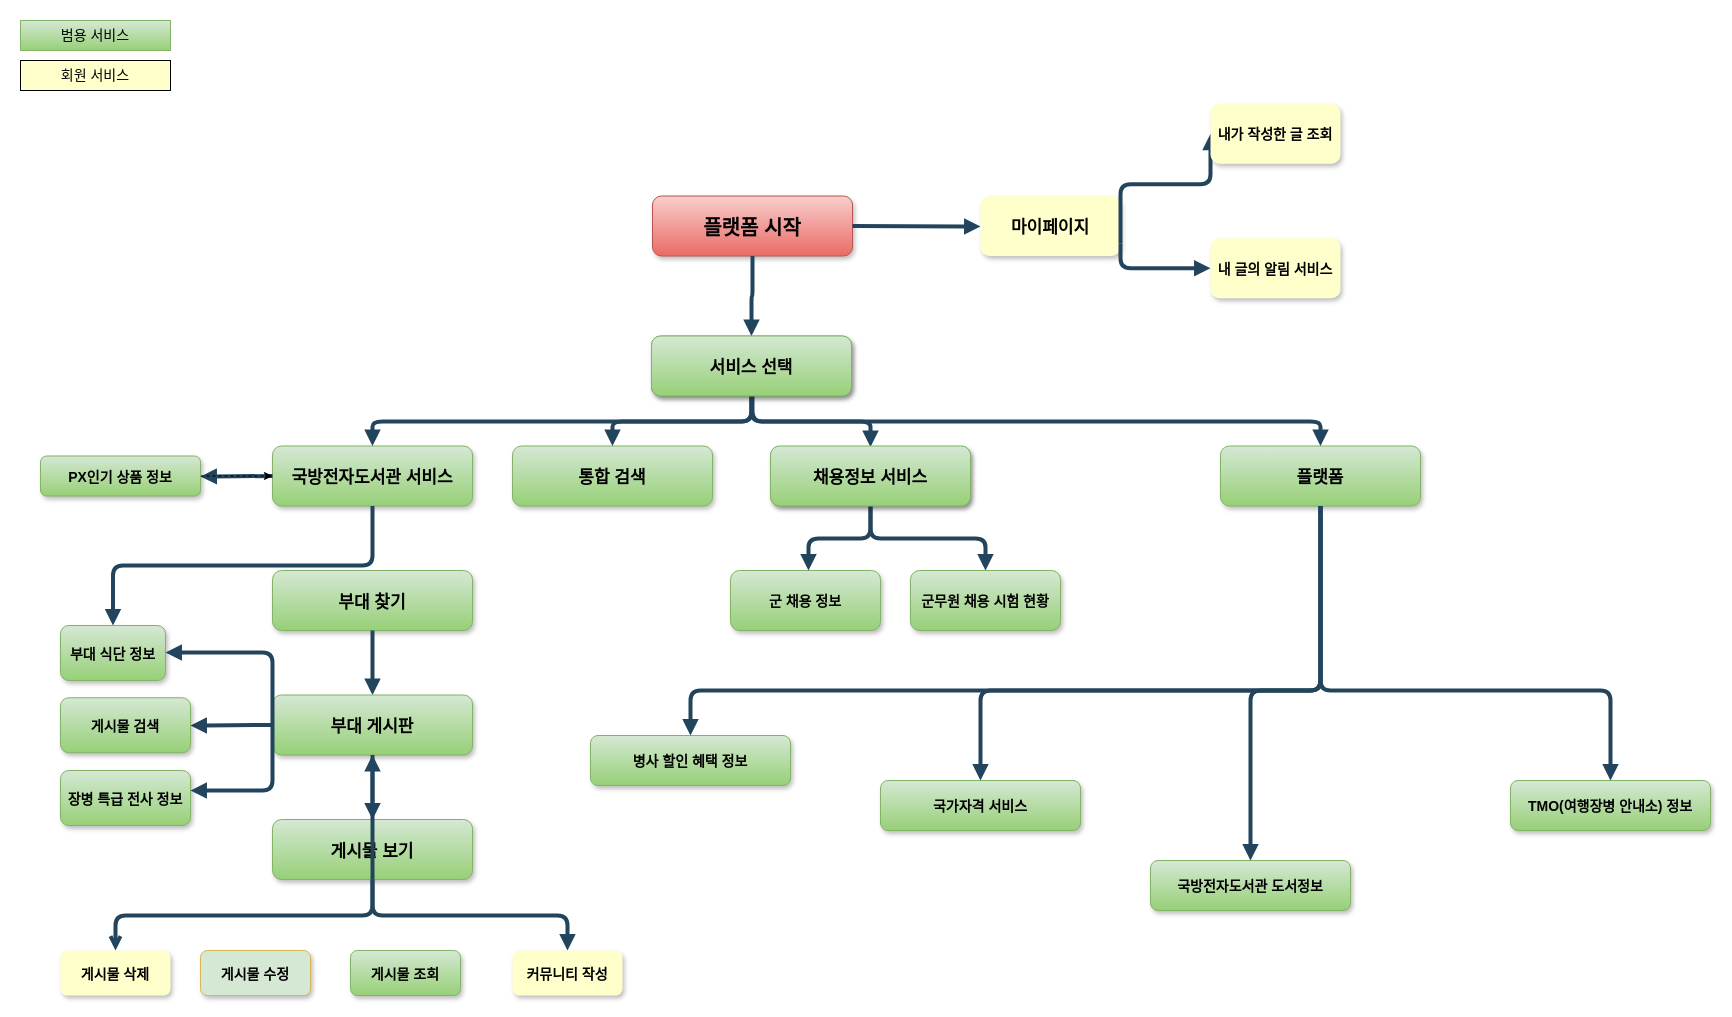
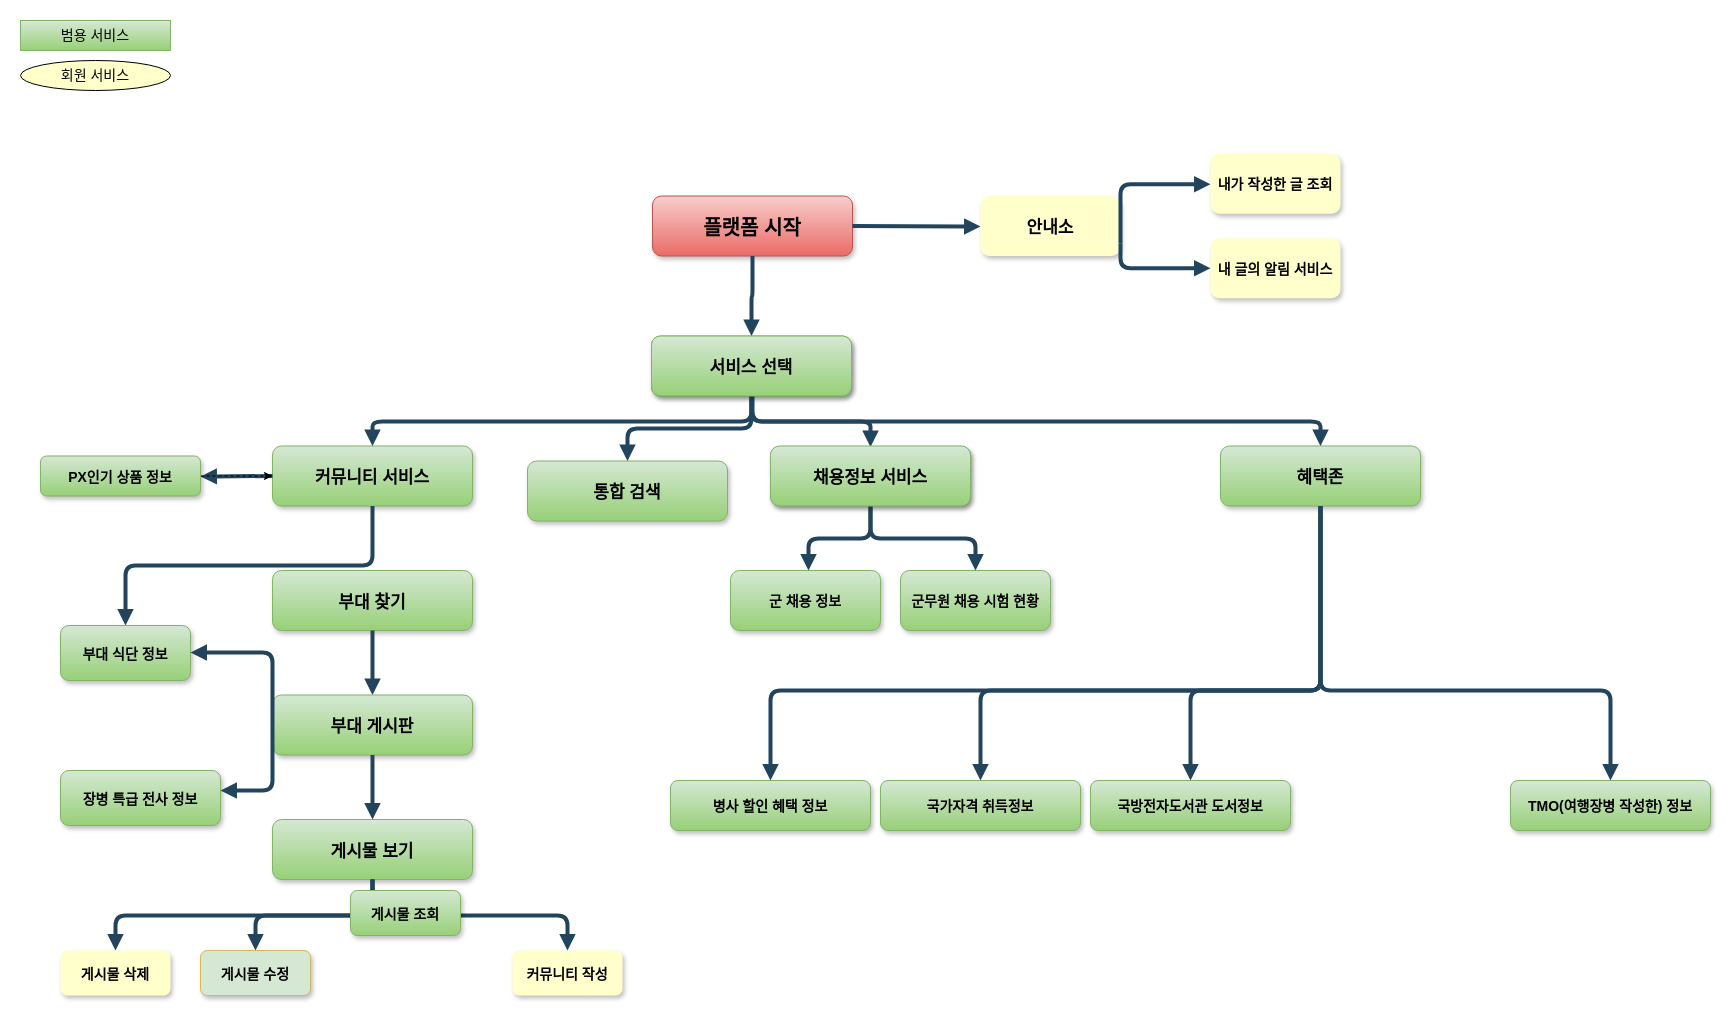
(96, 76) -> (96, 76)
(1276, 134) -> (1276, 184)
(1050, 227) -> (1050, 227)
(613, 476) -> (628, 491)
(372, 477) -> (372, 477)
(1320, 477) -> (1320, 477)
(986, 601) -> (976, 601)
(113, 653) -> (126, 653)
(126, 725) -> none
(238, 725) -> none
(691, 761) -> (771, 806)
(126, 798) -> (141, 798)
(980, 806) -> (980, 806)
(1610, 806) -> (1610, 806)
(373, 847) -> (256, 928)
(1251, 886) -> (1191, 806)
(116, 934) -> (116, 934)
(406, 973) -> (406, 913)
